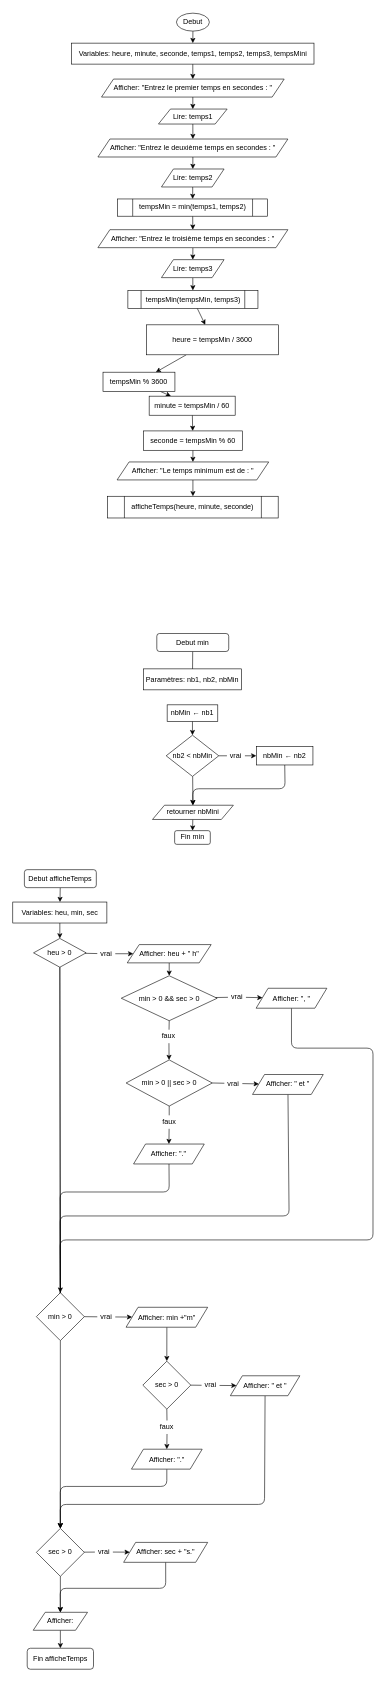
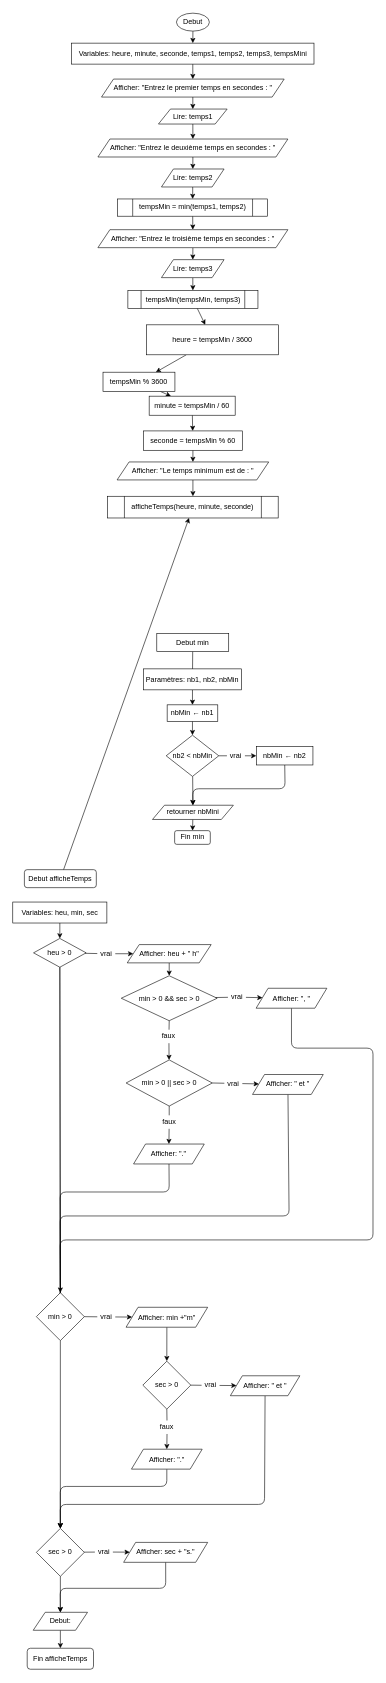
(193, 642) -> (193, 642)
none -> (193, 695)
(60, 896) -> (126, 694)
(61, 1622) -> (61, 1622)
